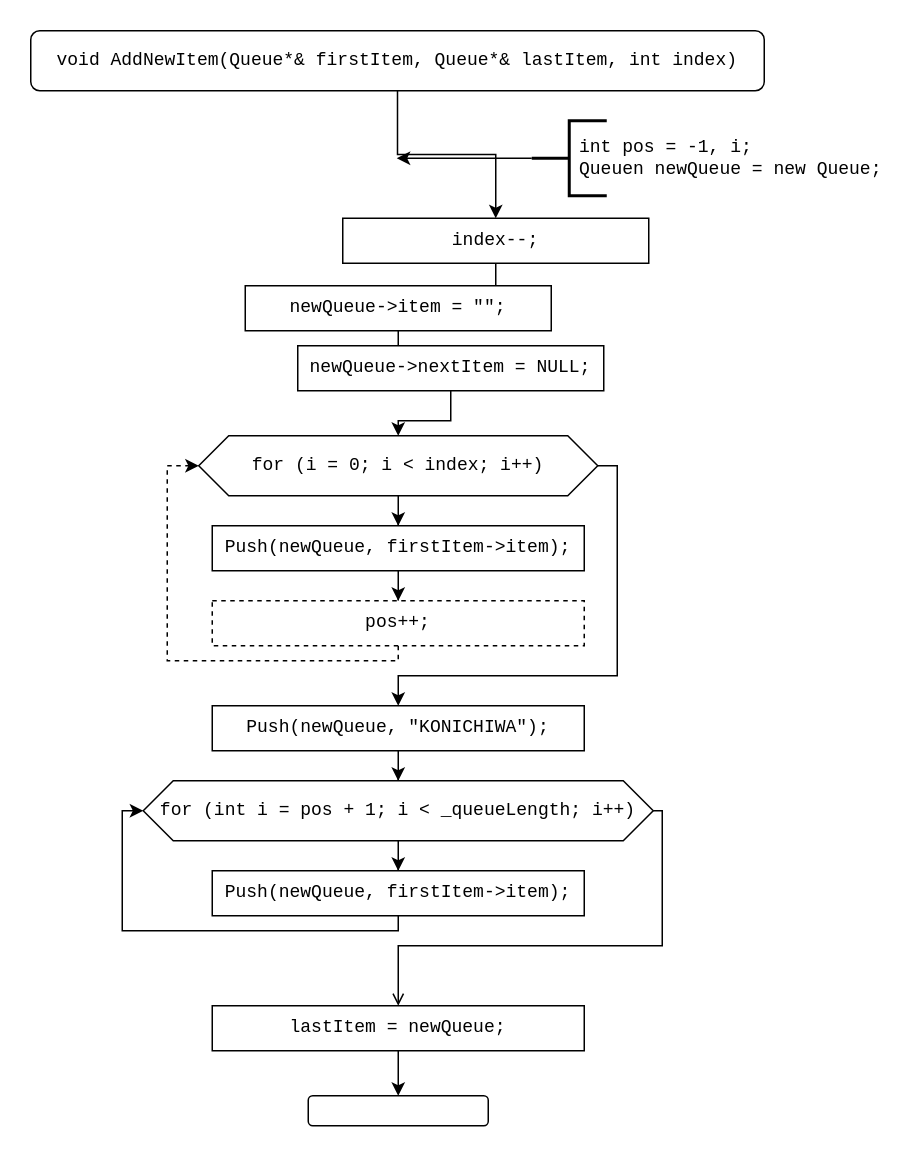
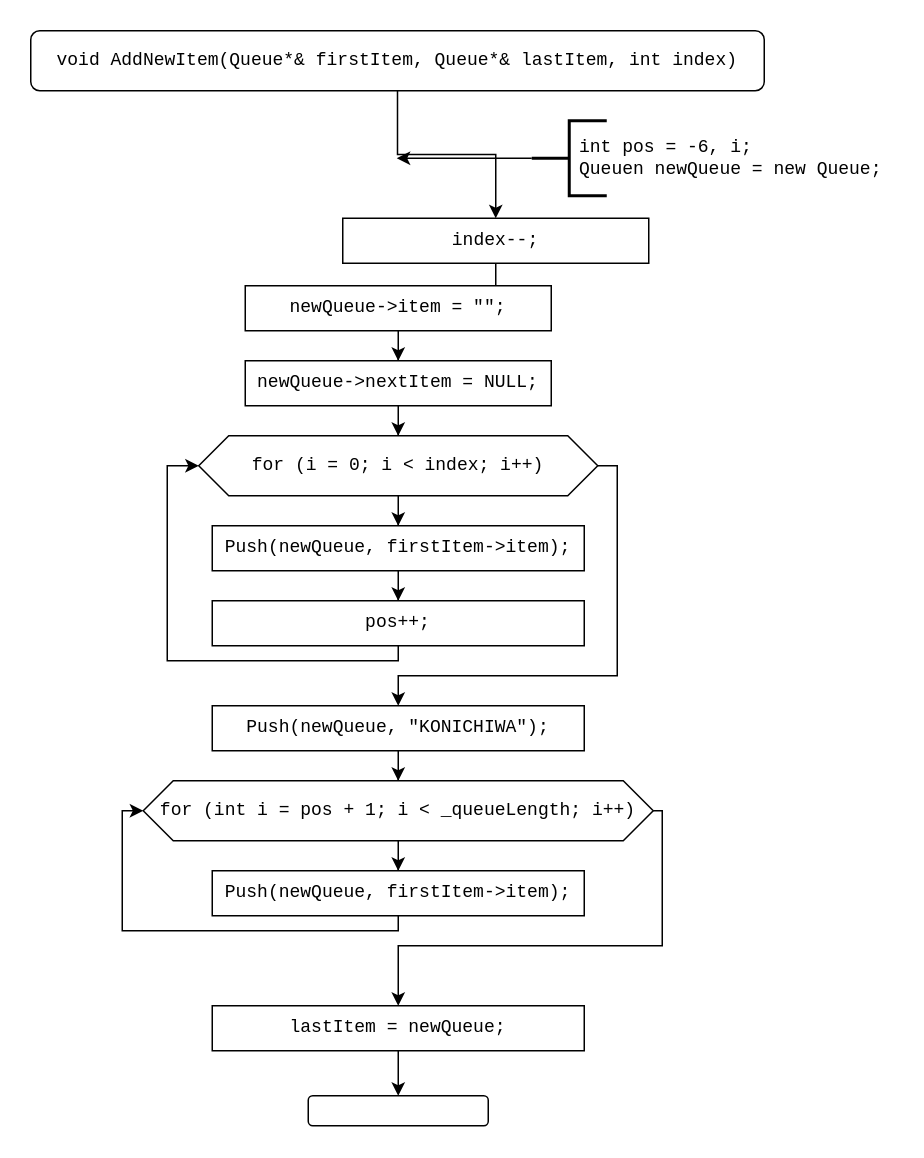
(709, 158) -> (709, 158)
(451, 368) -> (398, 383)
(398, 623) -> (398, 623)
(184, 661) -> (184, 661)
(398, 996) -> (398, 994)
